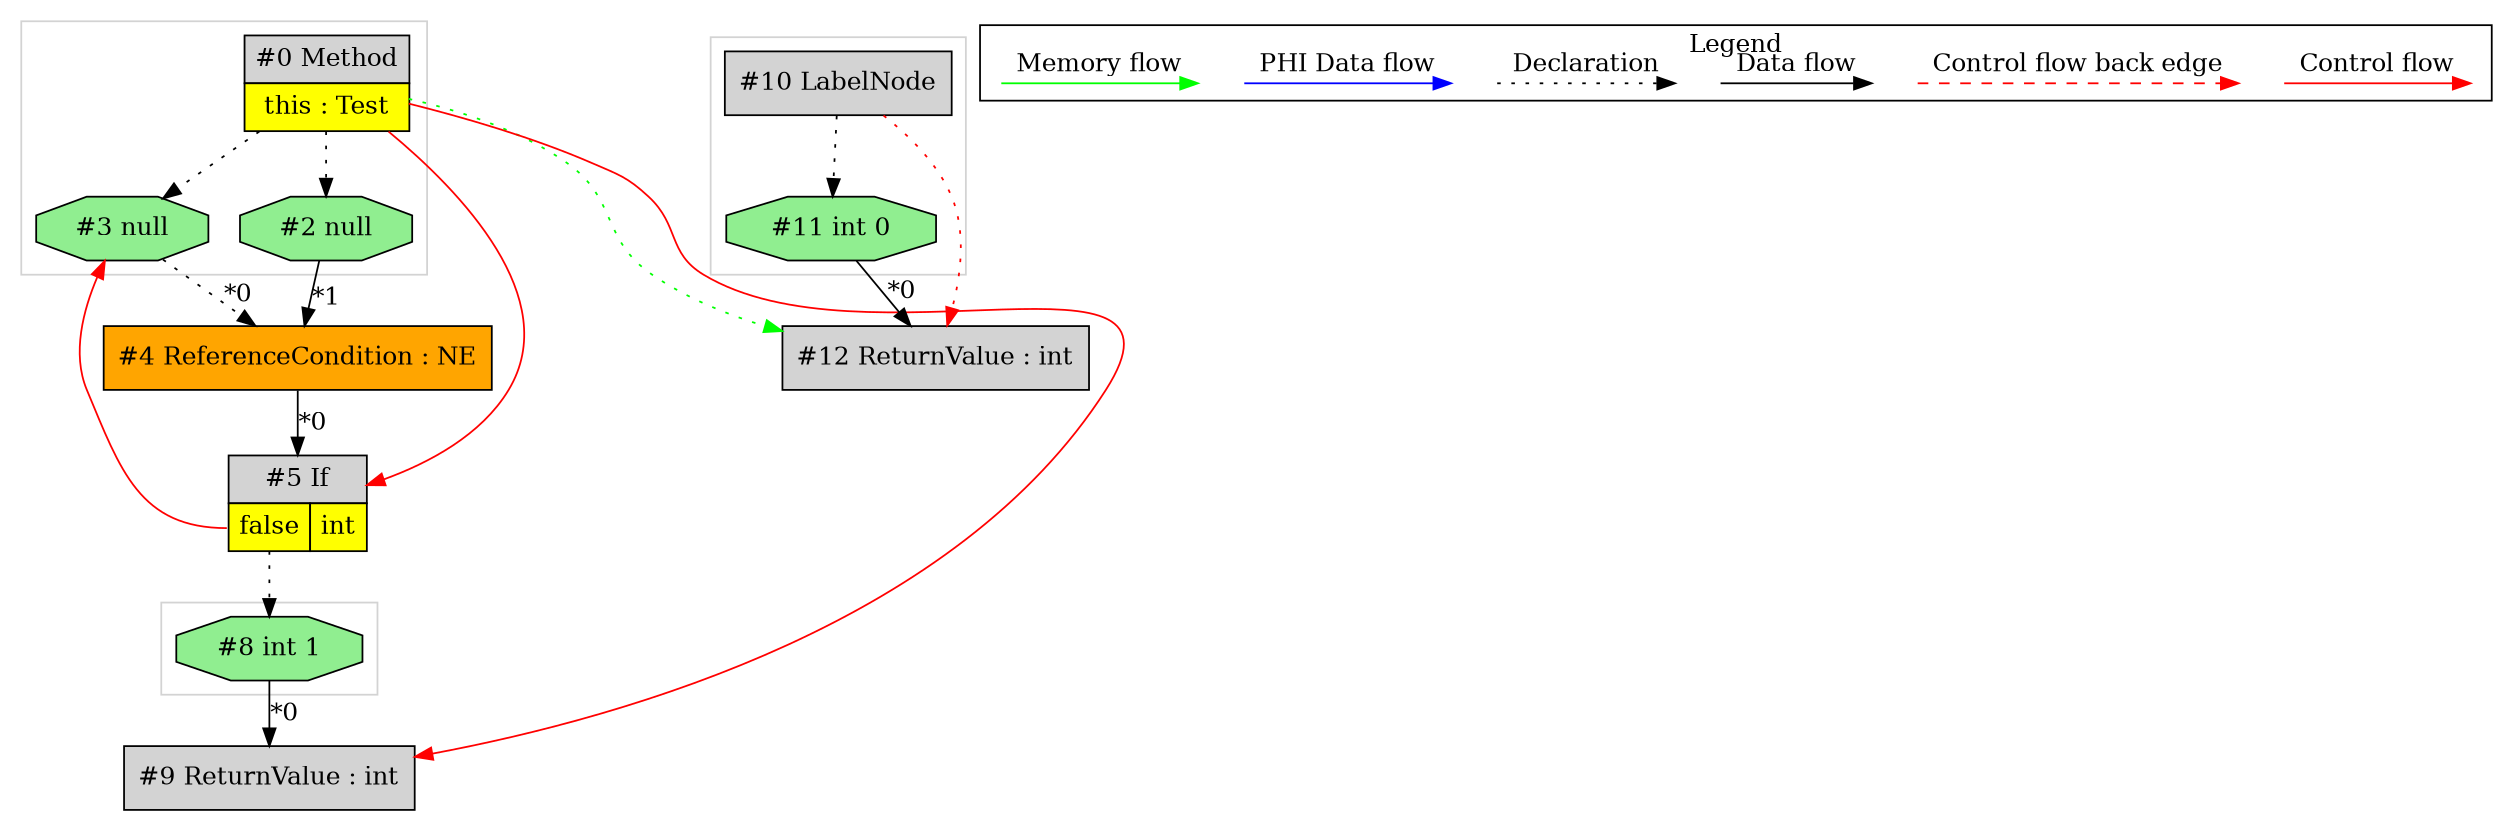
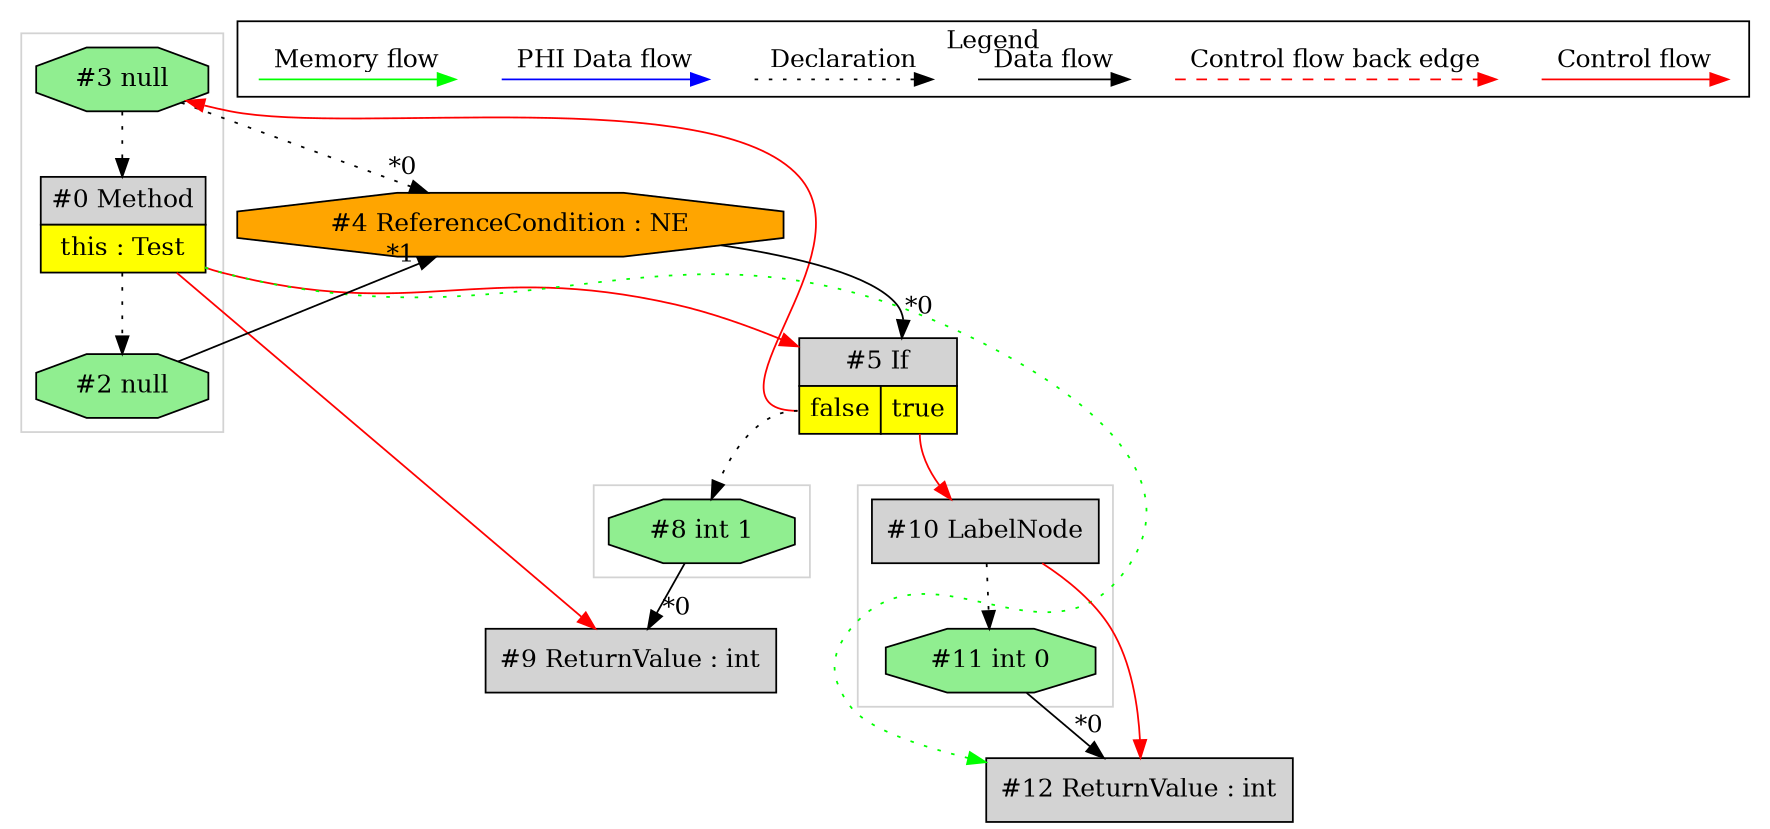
(219, 160) -> (122, 135)
(953, 200) -> (1125, 657)
(298, 358) -> (510, 225)
none -> (926, 461)
(338, 526) -> (919, 409)
